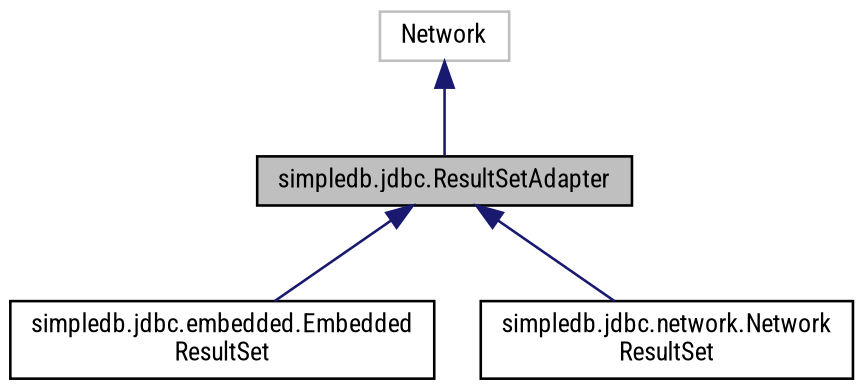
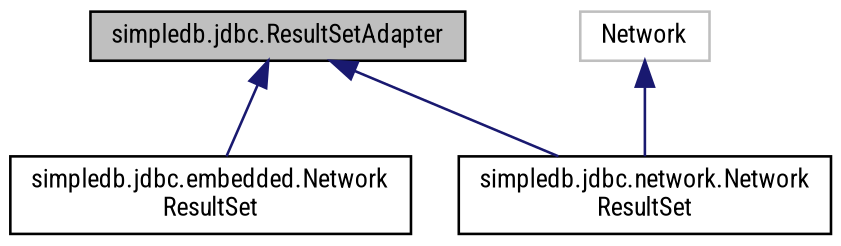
(445, 122) -> (645, 122)
(222, 340) -> (211, 195)
